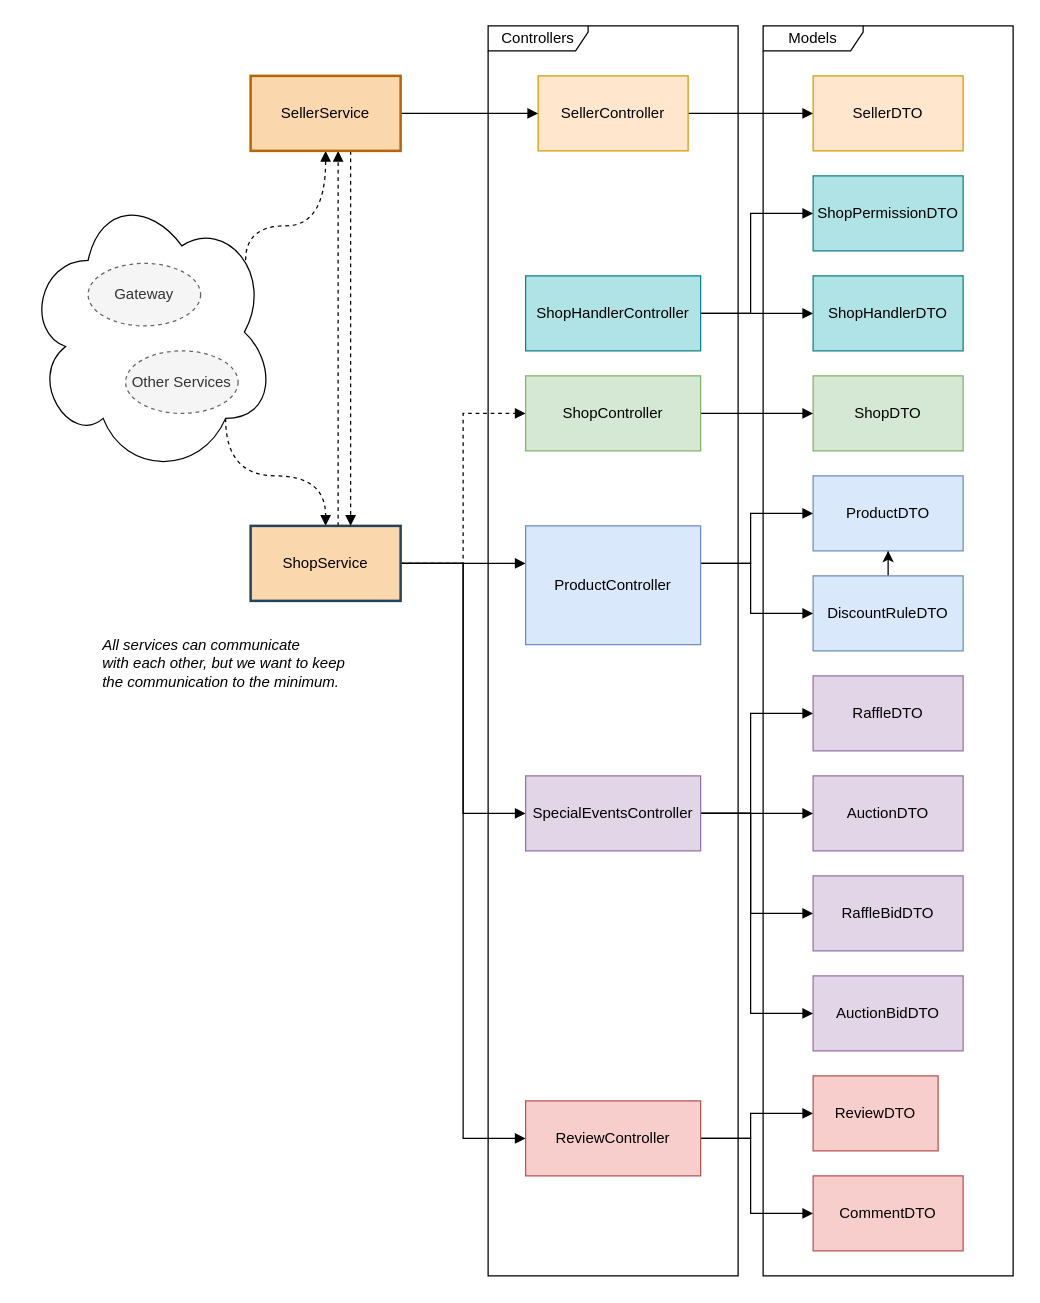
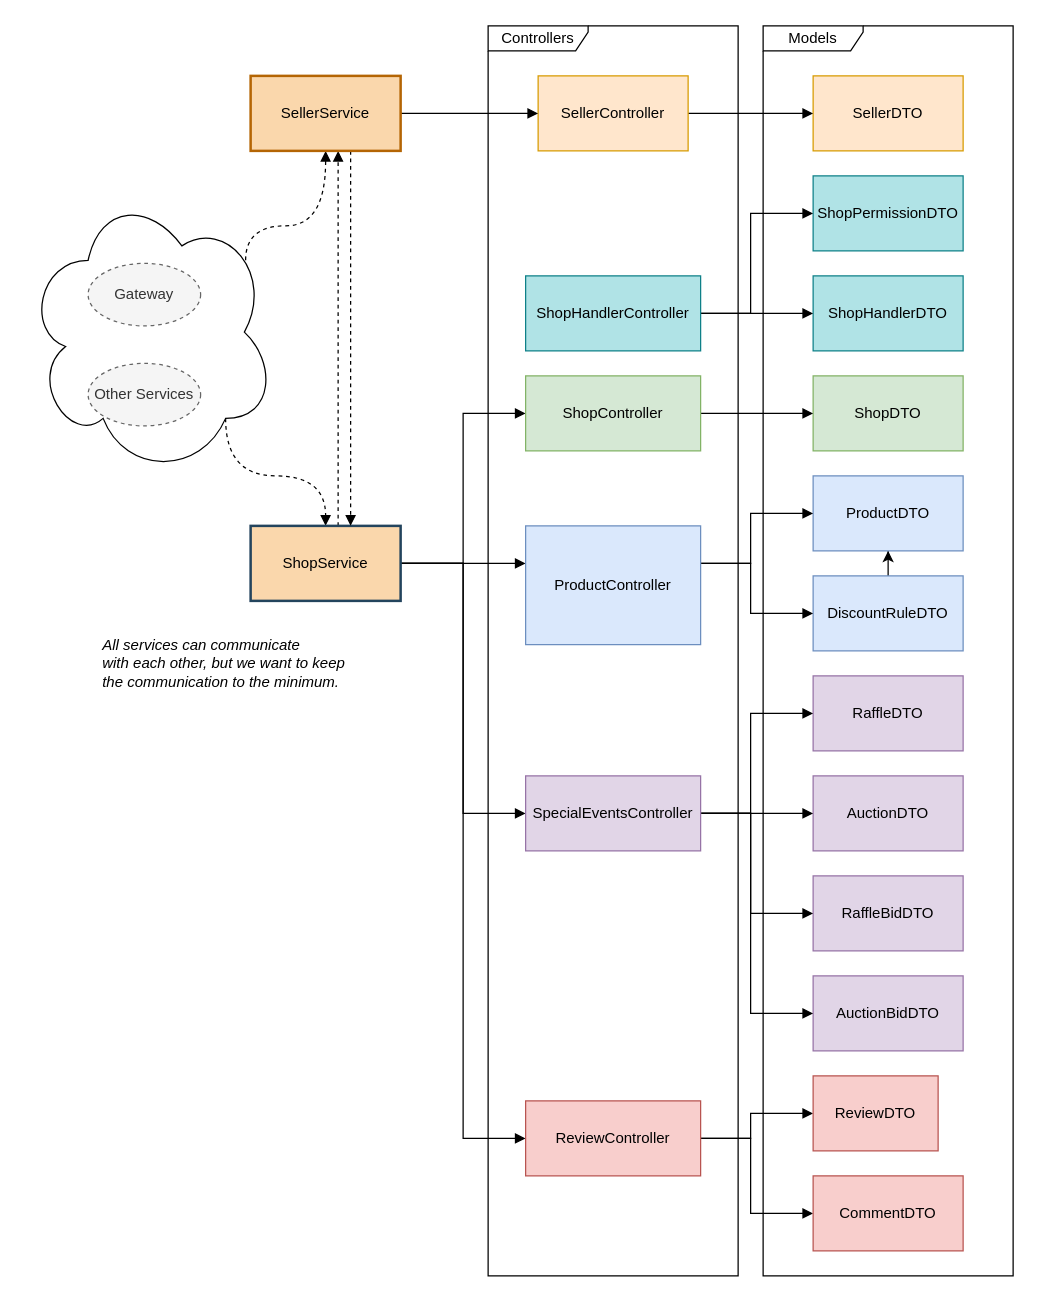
(182, 382) -> (144, 394)
(463, 462) -> (463, 462)
